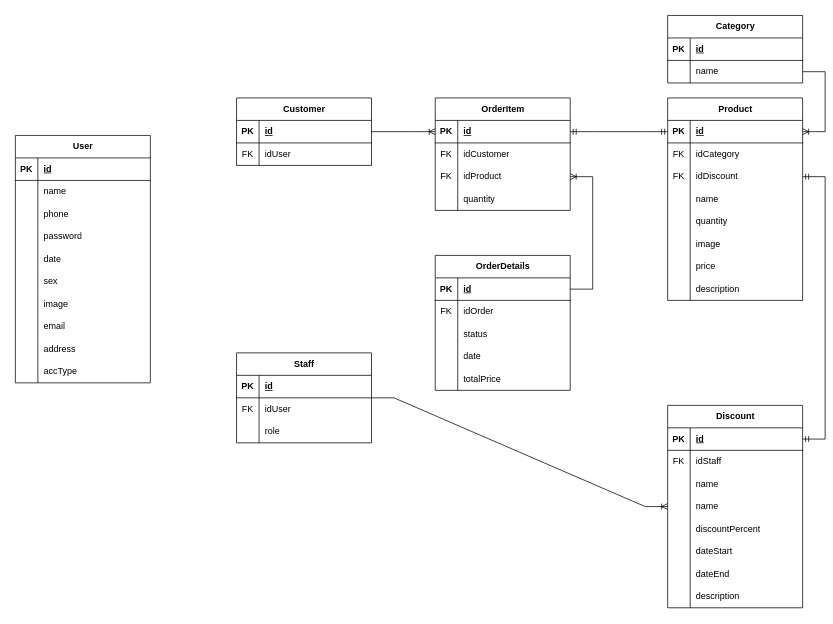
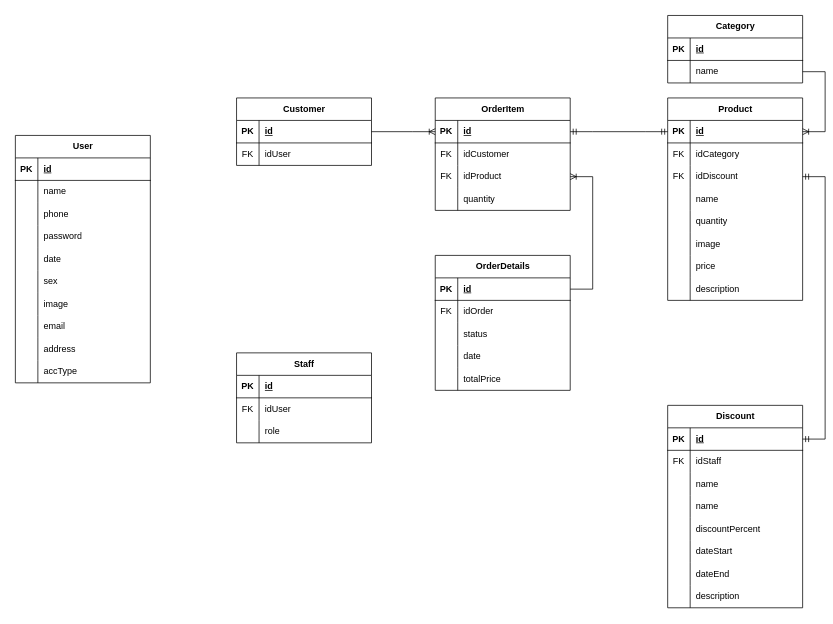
(518, 452) -> none
